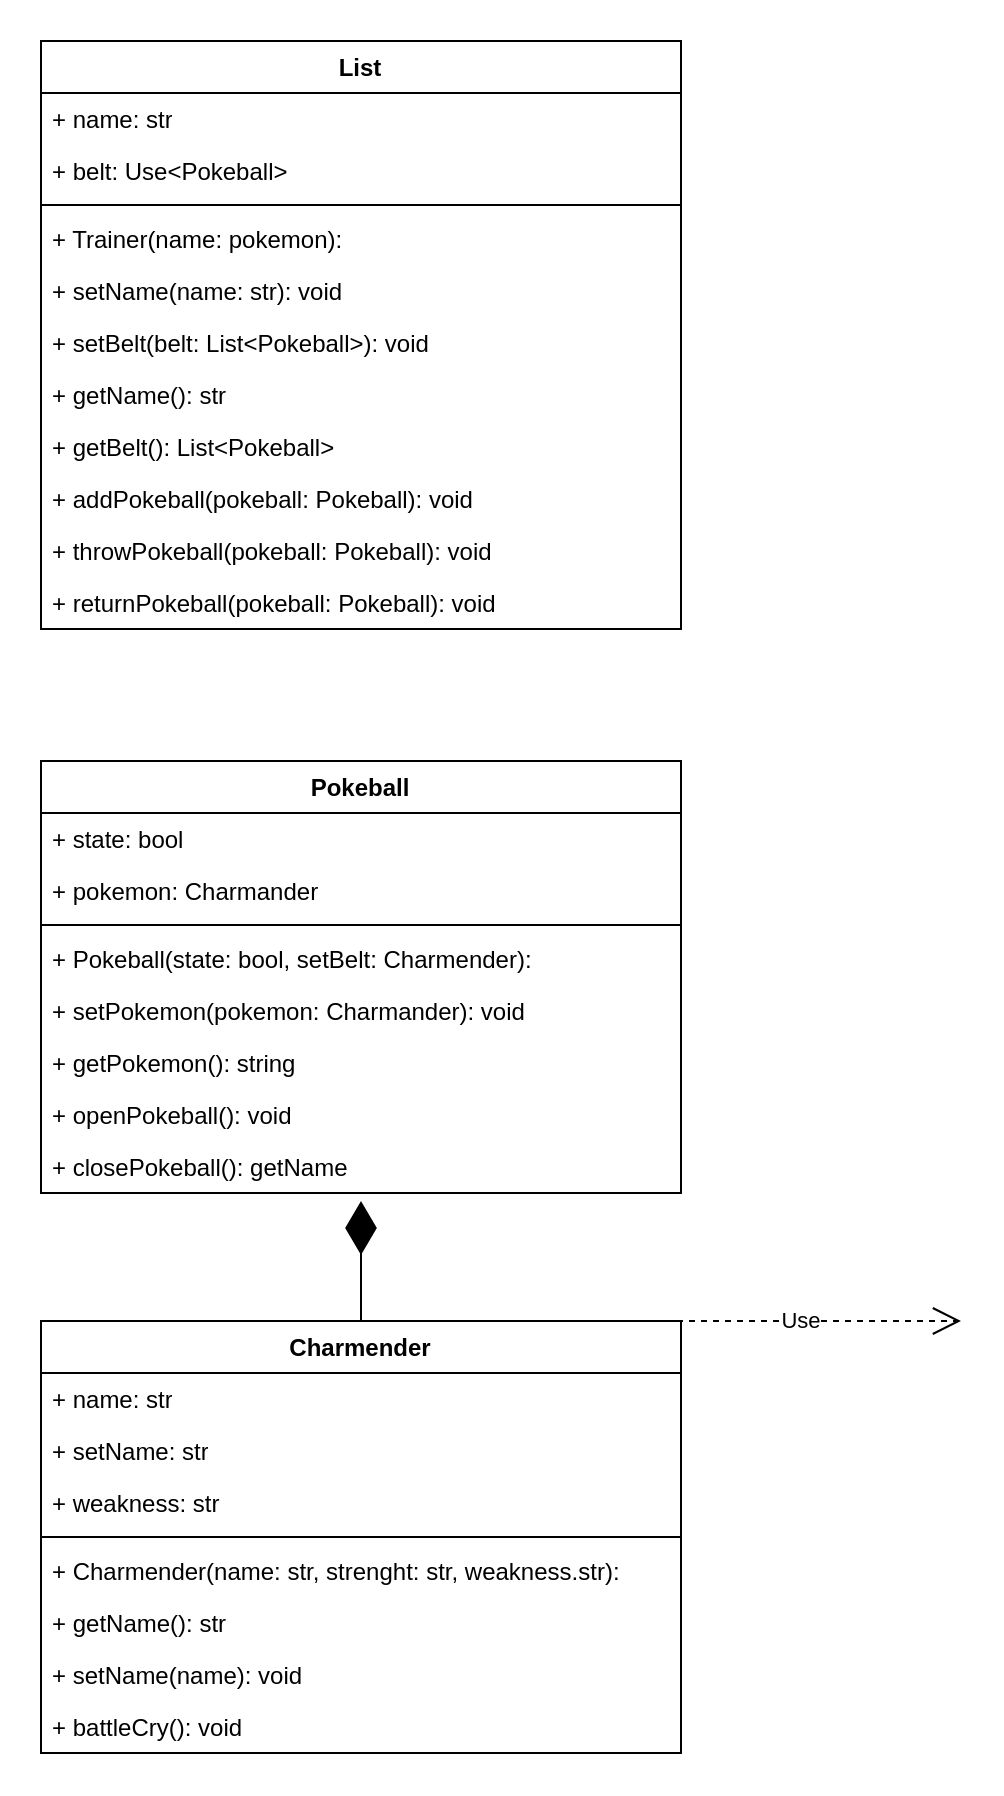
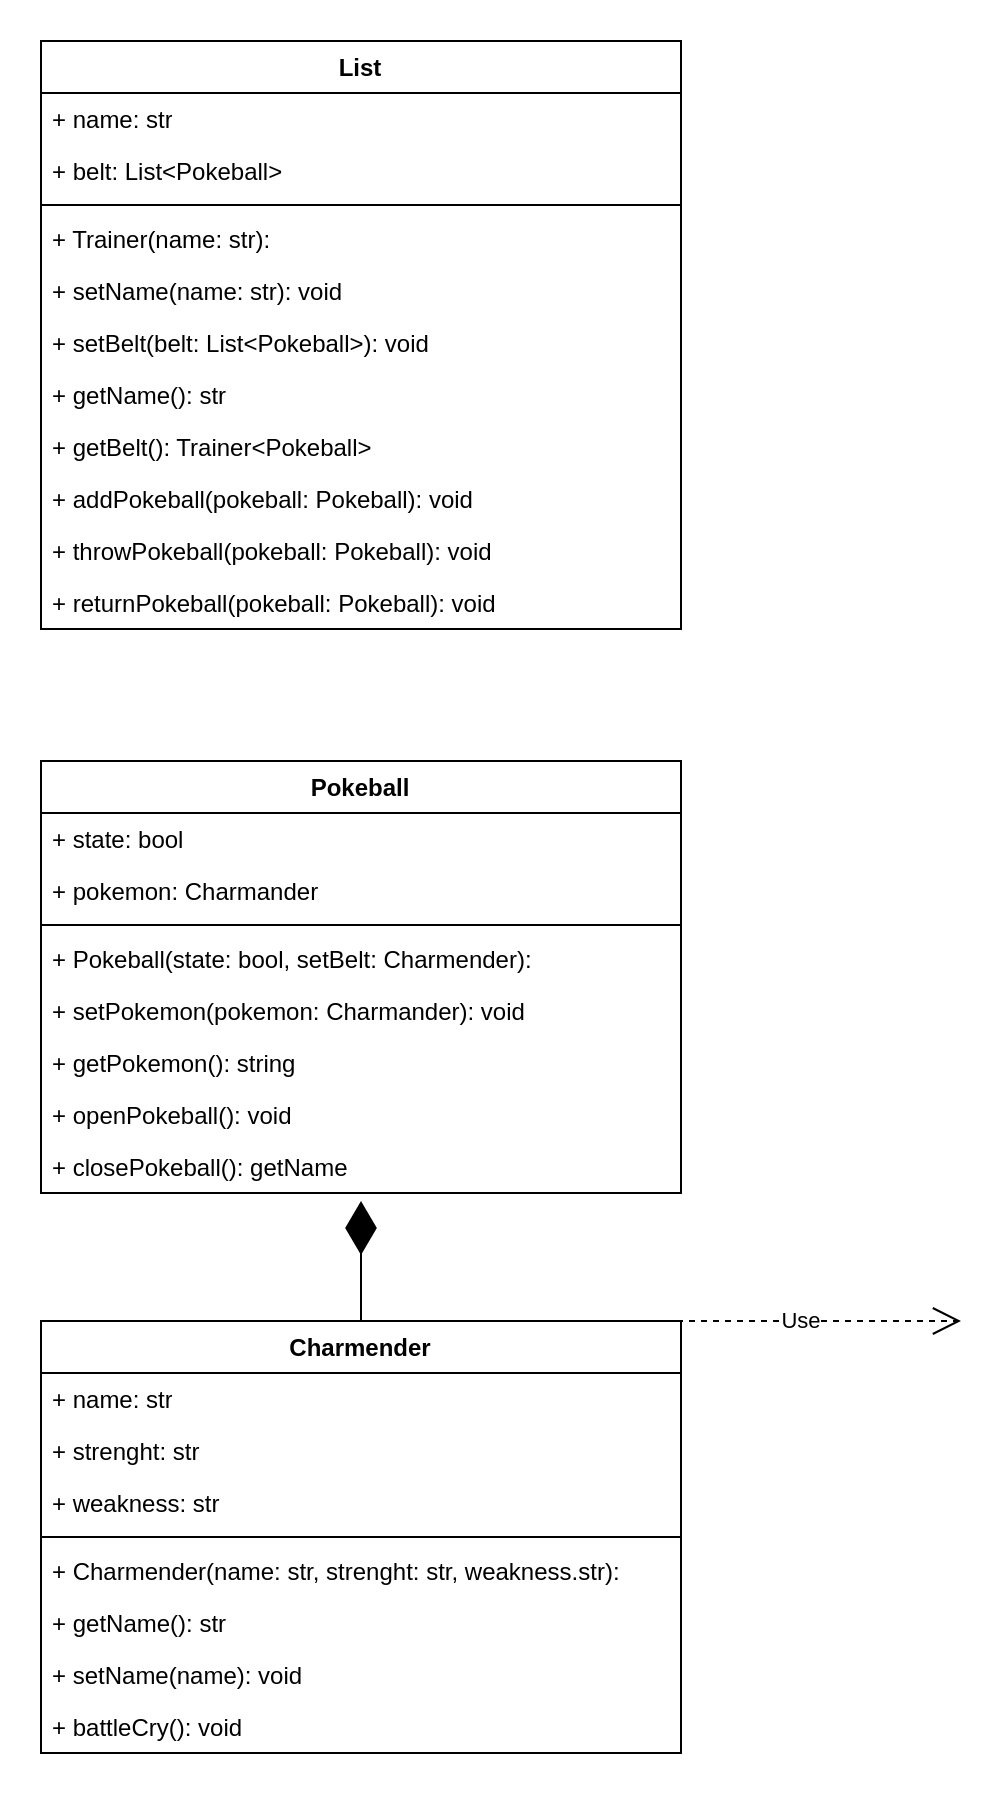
(175, 173) -> (179, 173)
(205, 241) -> (179, 241)
(213, 449) -> (233, 449)
(138, 1453) -> (144, 1453)
